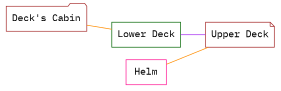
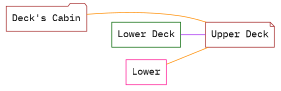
(99, 27) -> (147, 13)
(146, 72) -> (146, 72)
